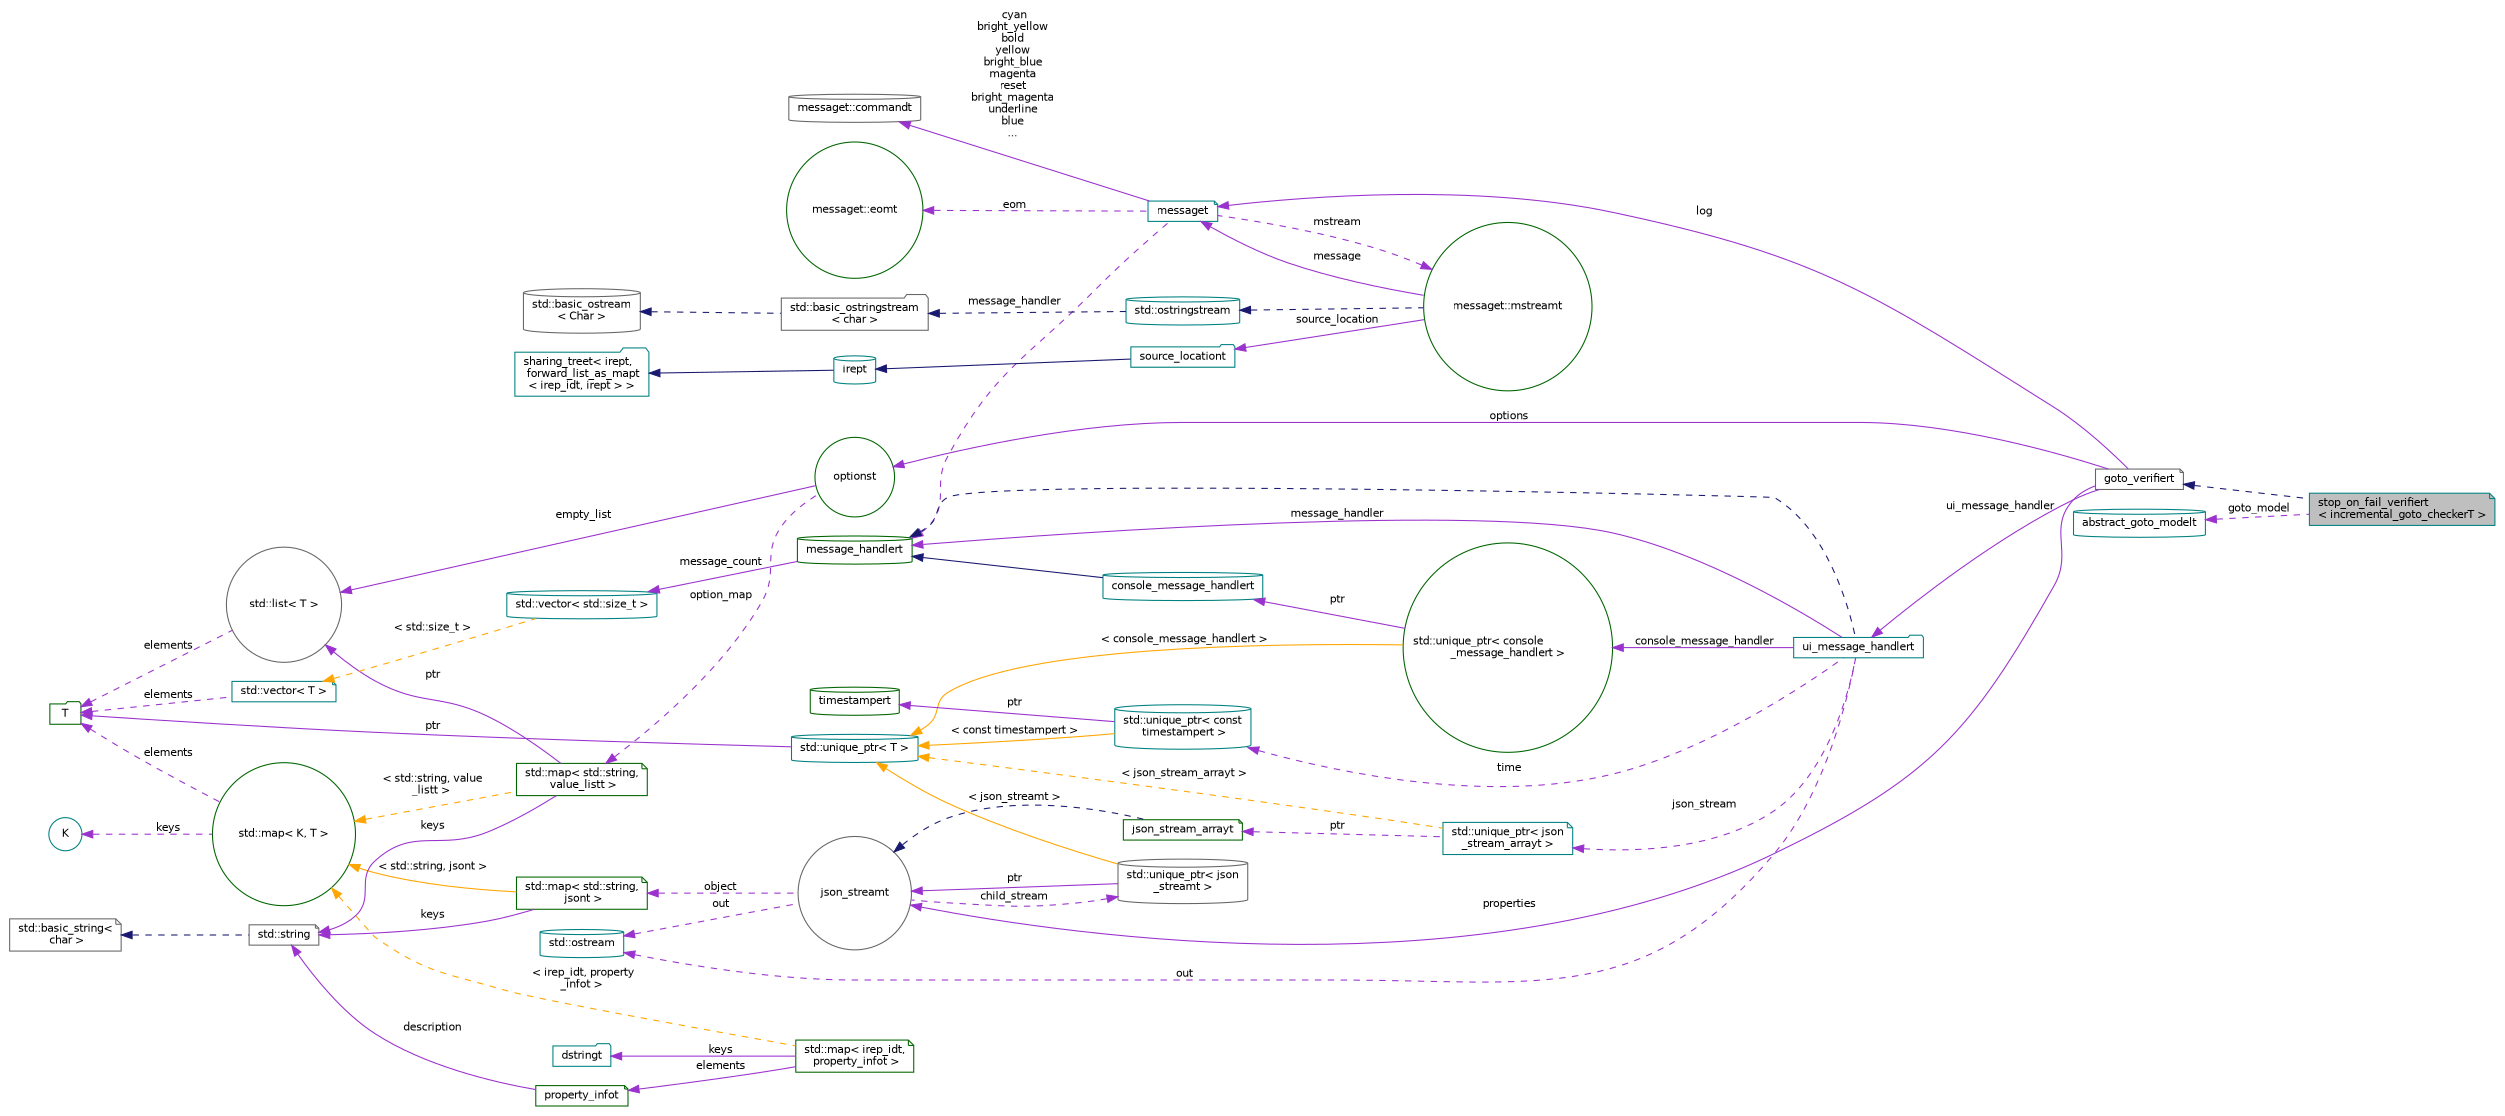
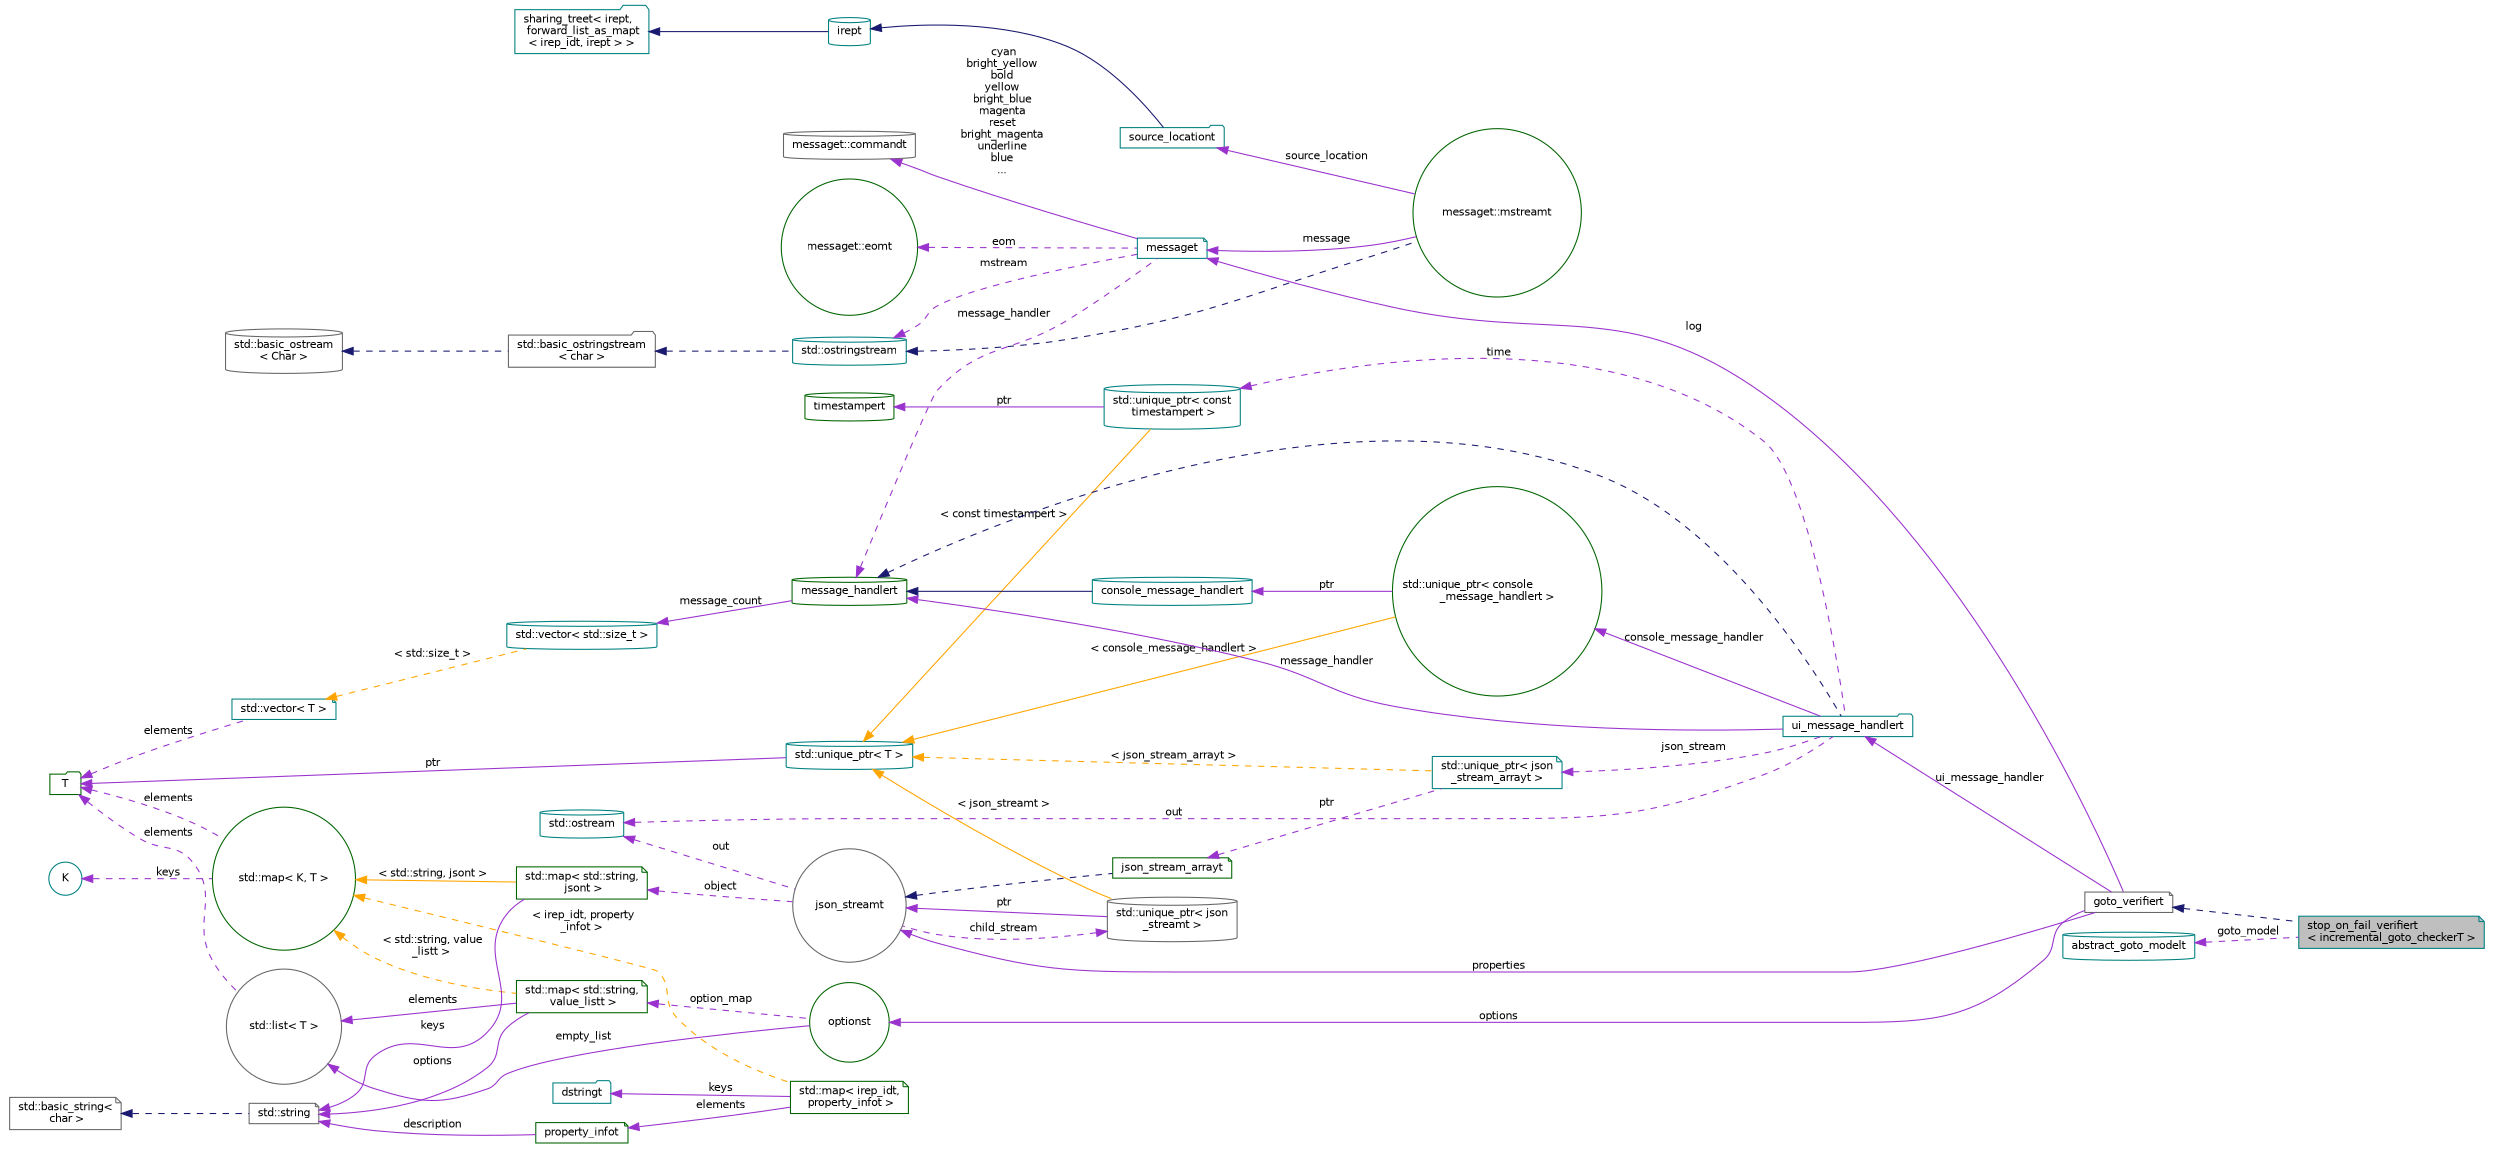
(1321, 234) -> (1015, 280)
(431, 675) -> (431, 1000)
(431, 826) -> (431, 1062)
